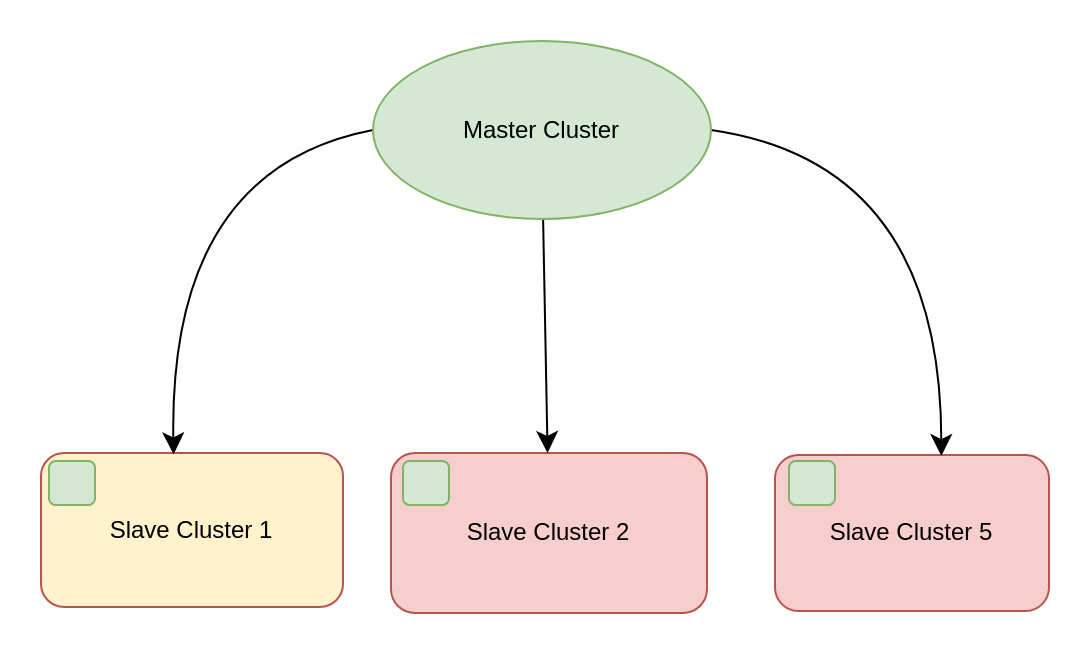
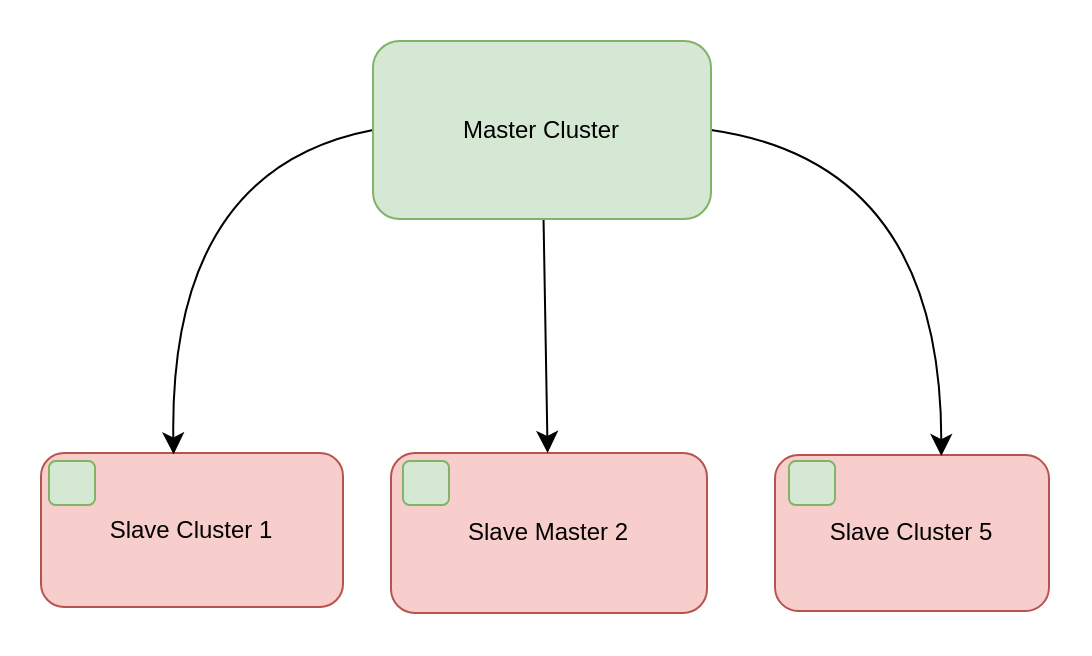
(542, 130) -> (542, 130)
(192, 530) -> (192, 530)
(549, 533) -> (549, 533)
